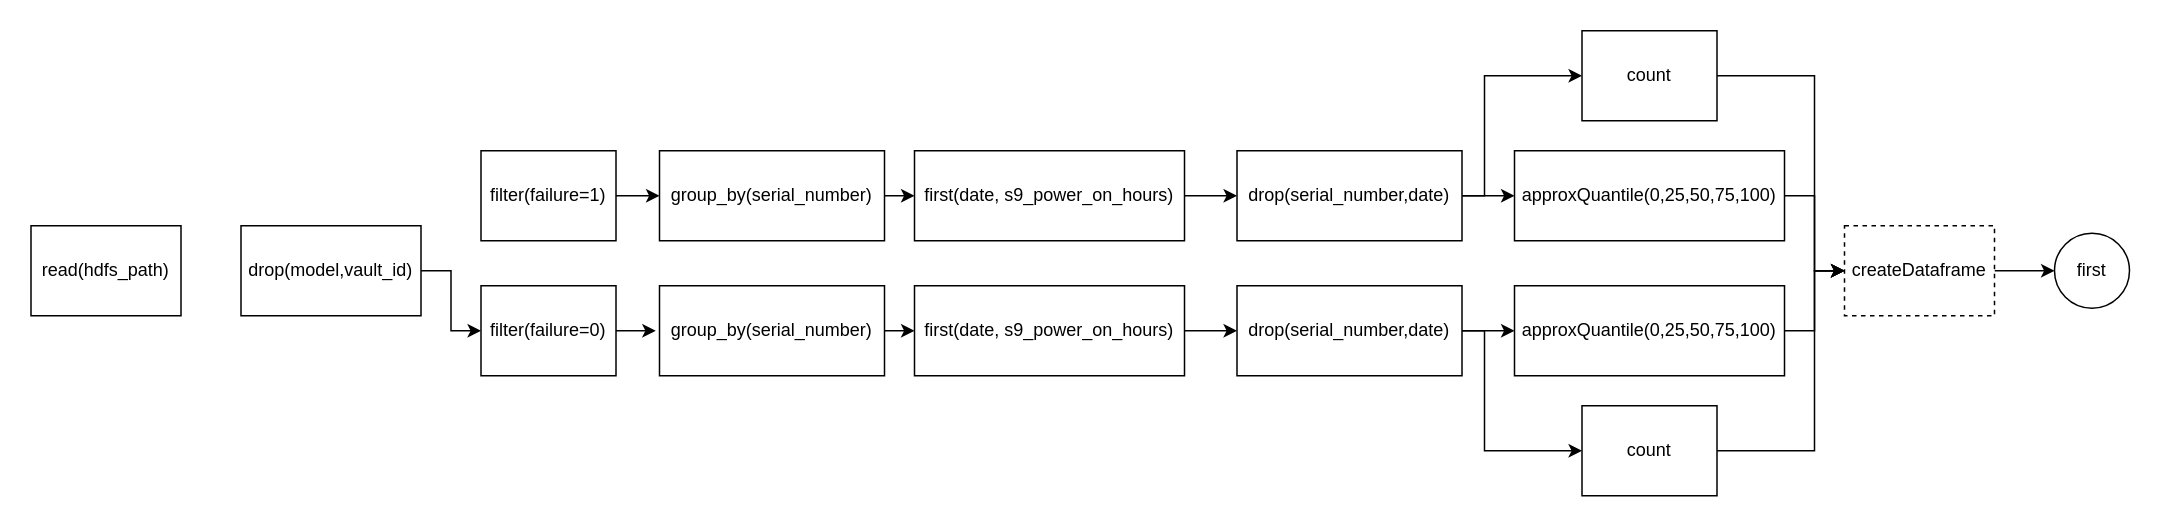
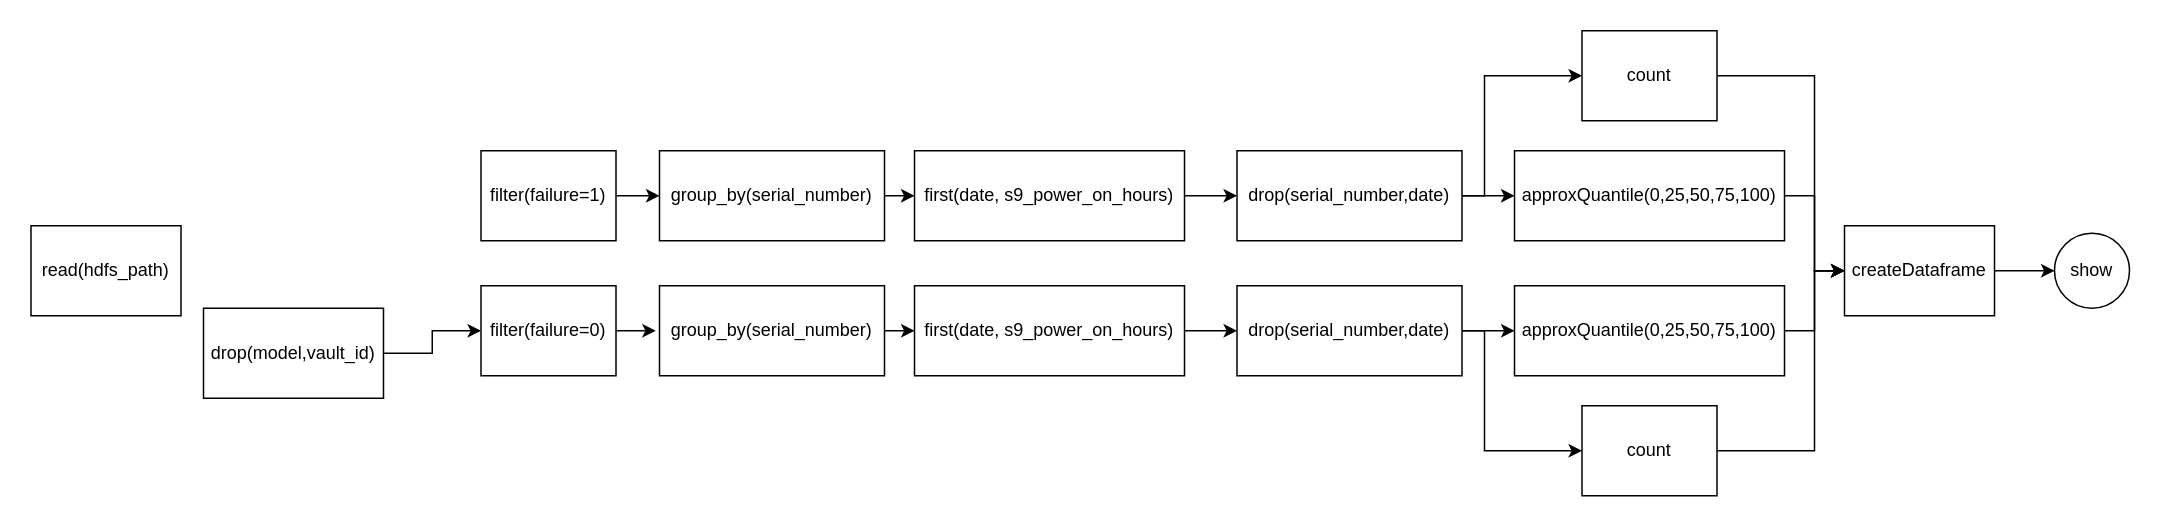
(331, 271) -> (293, 353)
(1919, 271) -> (1919, 271)
(2092, 271) -> (2092, 271)
